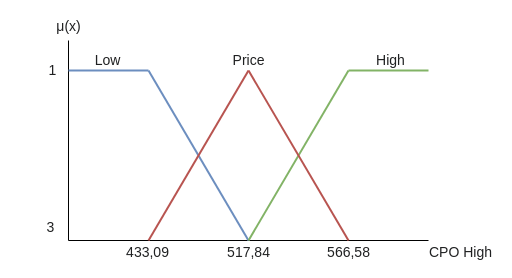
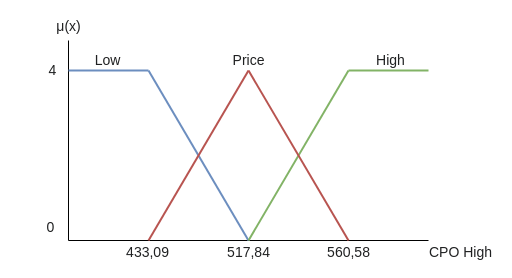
(53, 70) -> (53, 70)
(51, 227) -> (51, 227)
(349, 252) -> (349, 252)
